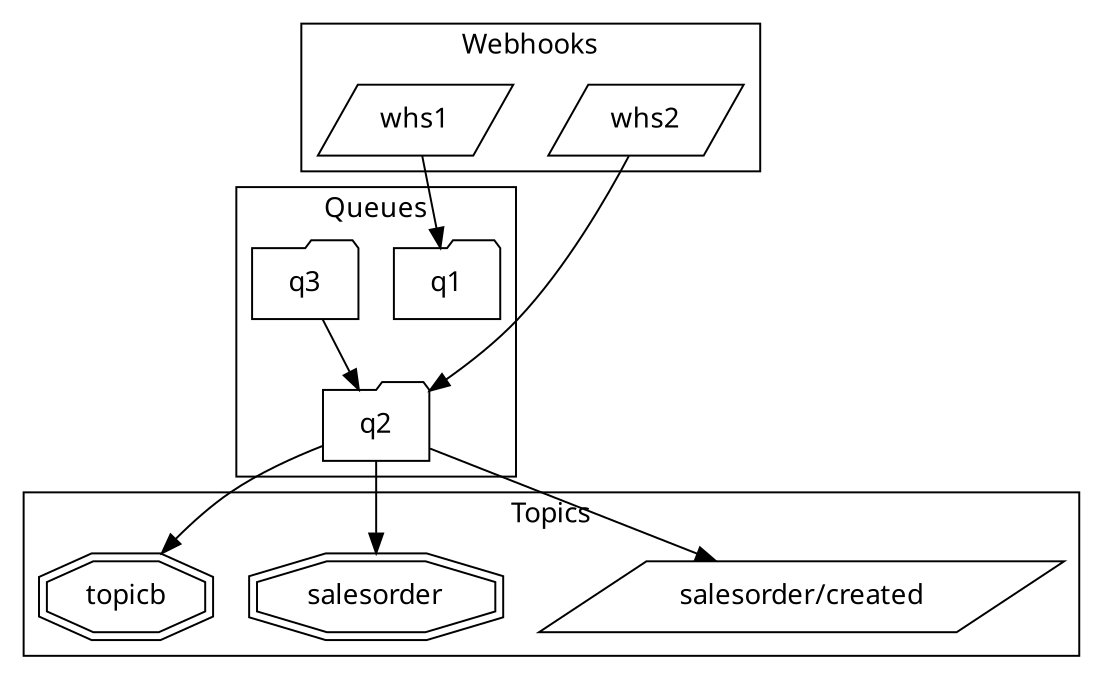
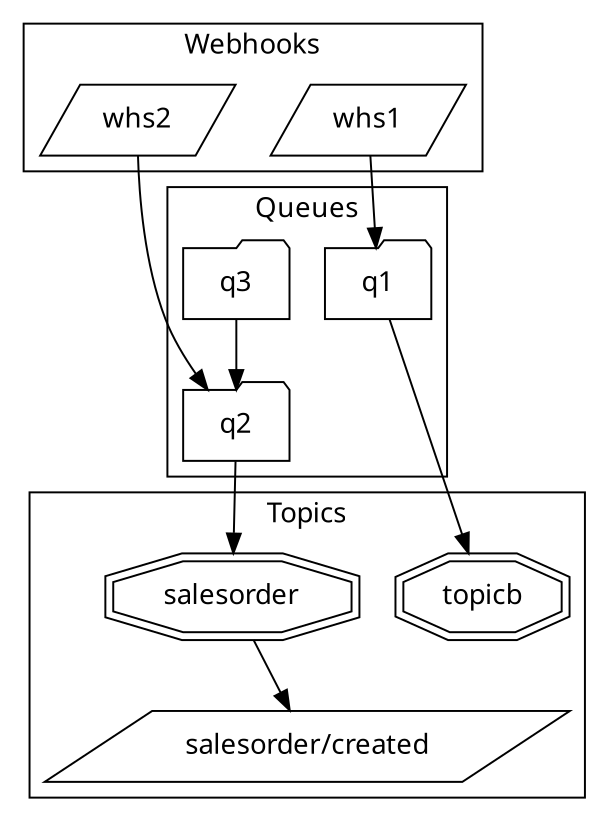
(212, 506) -> (426, 427)
(577, 506) -> (267, 666)
